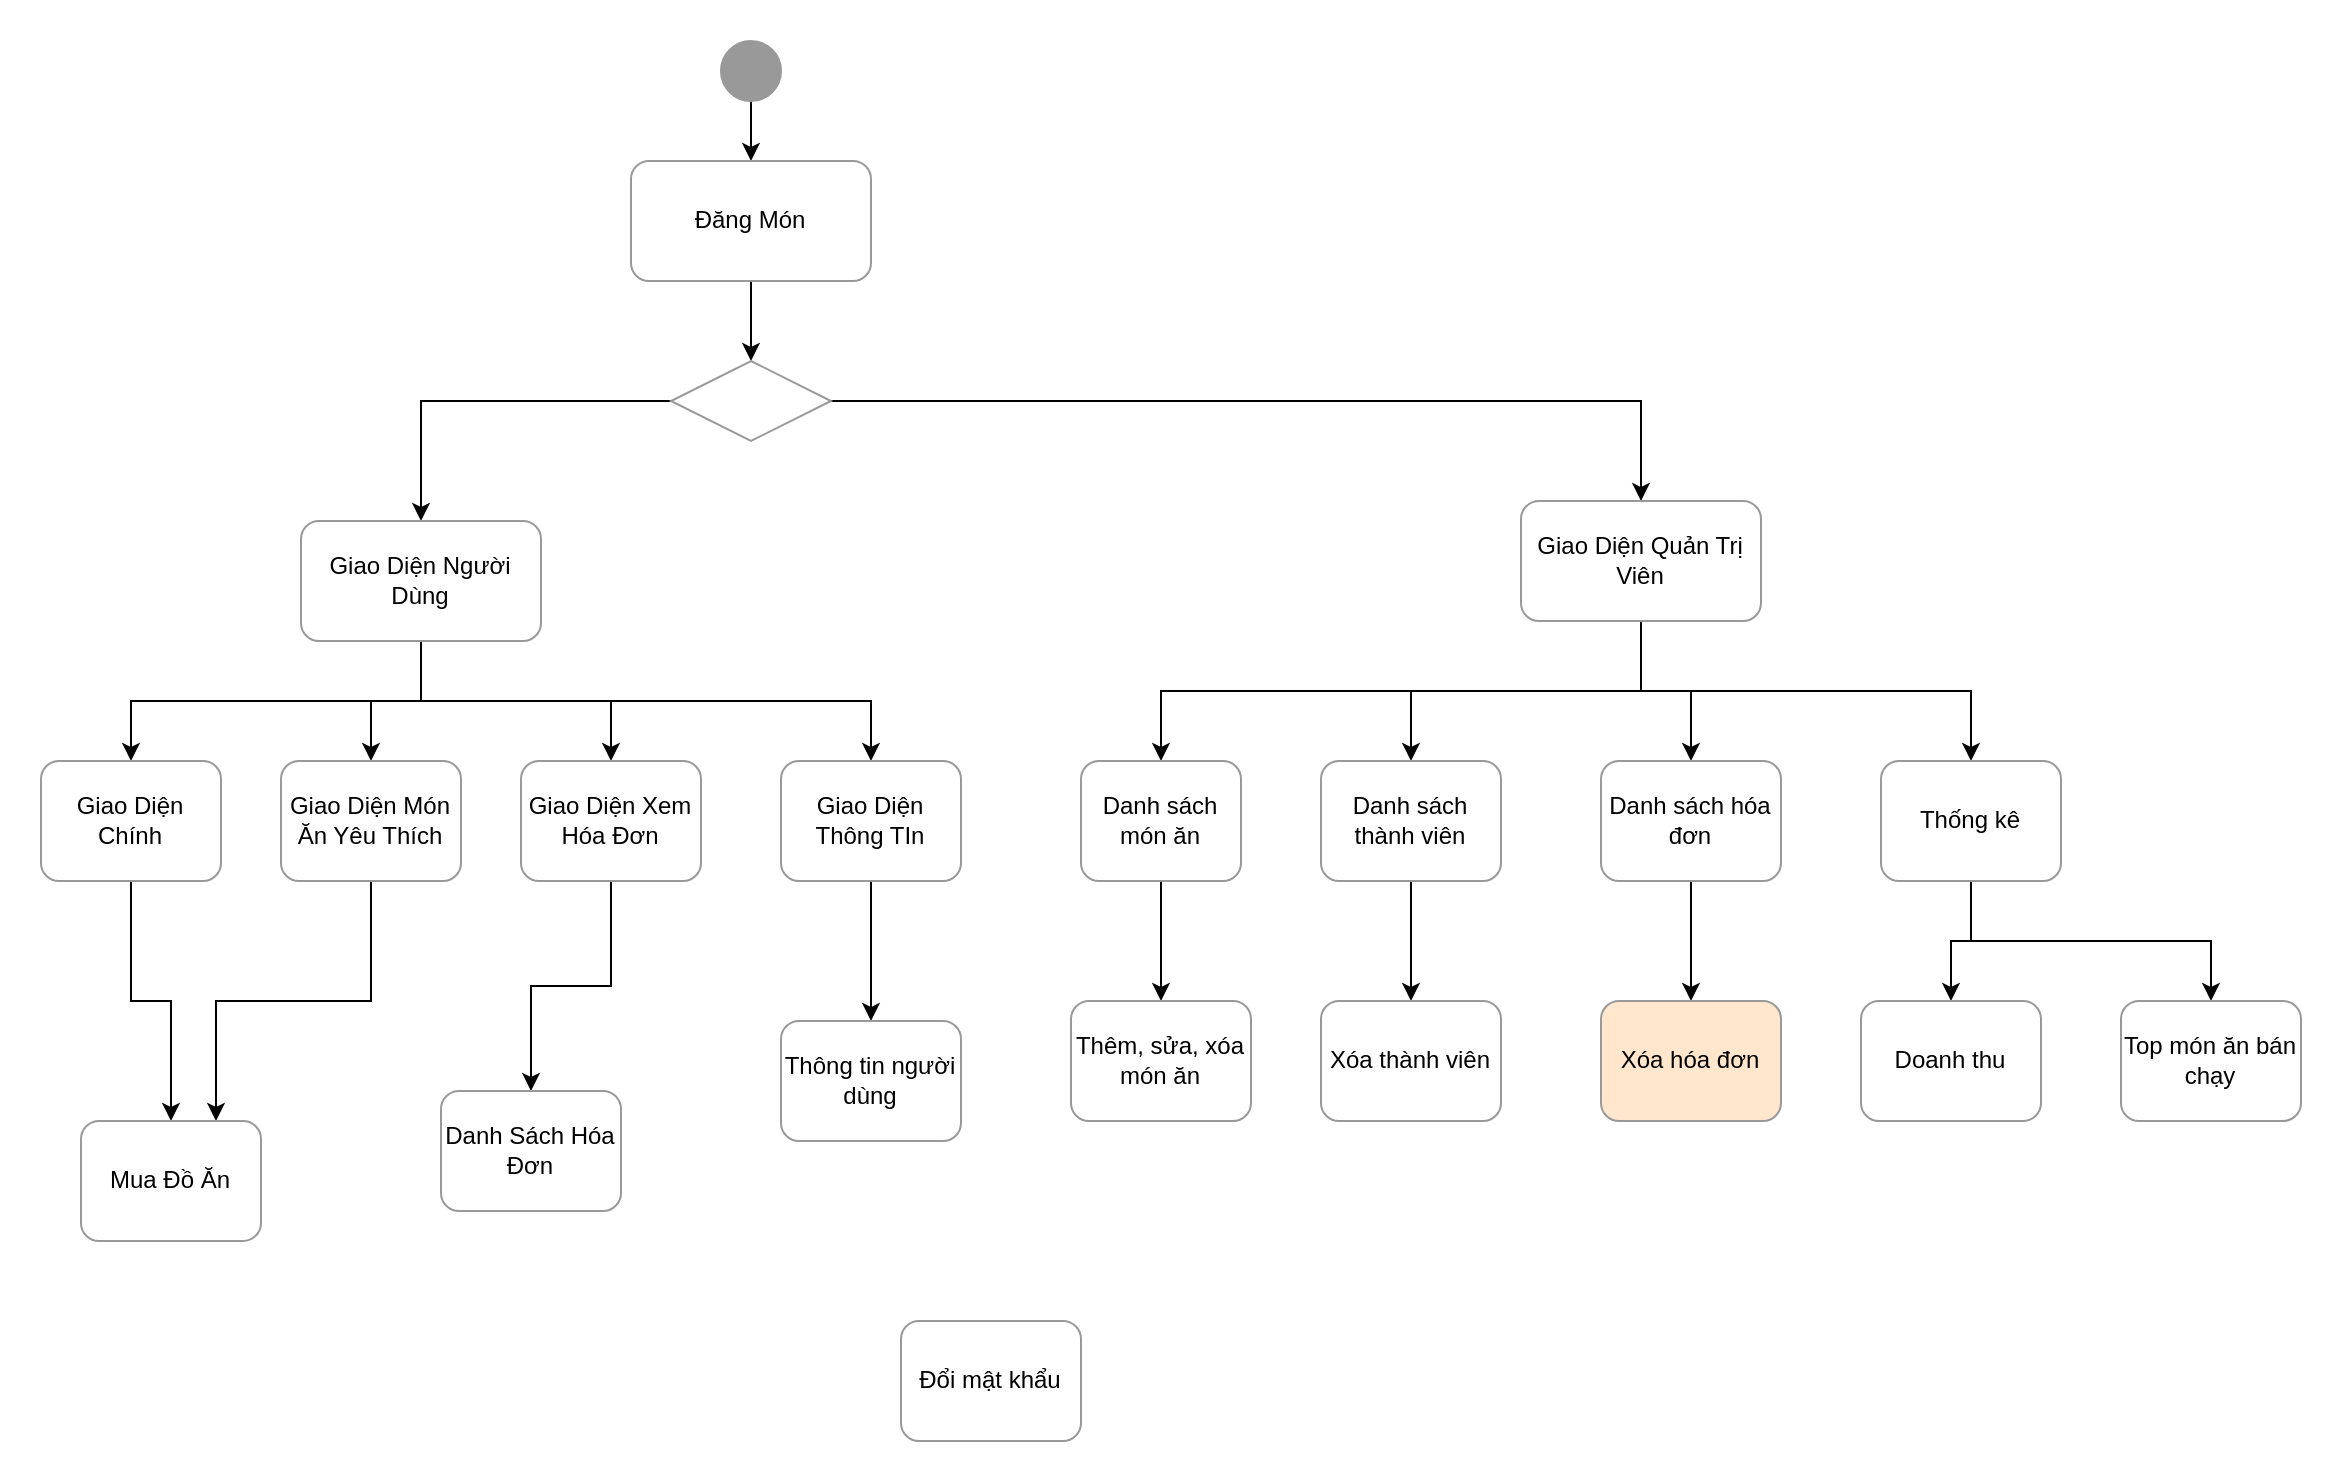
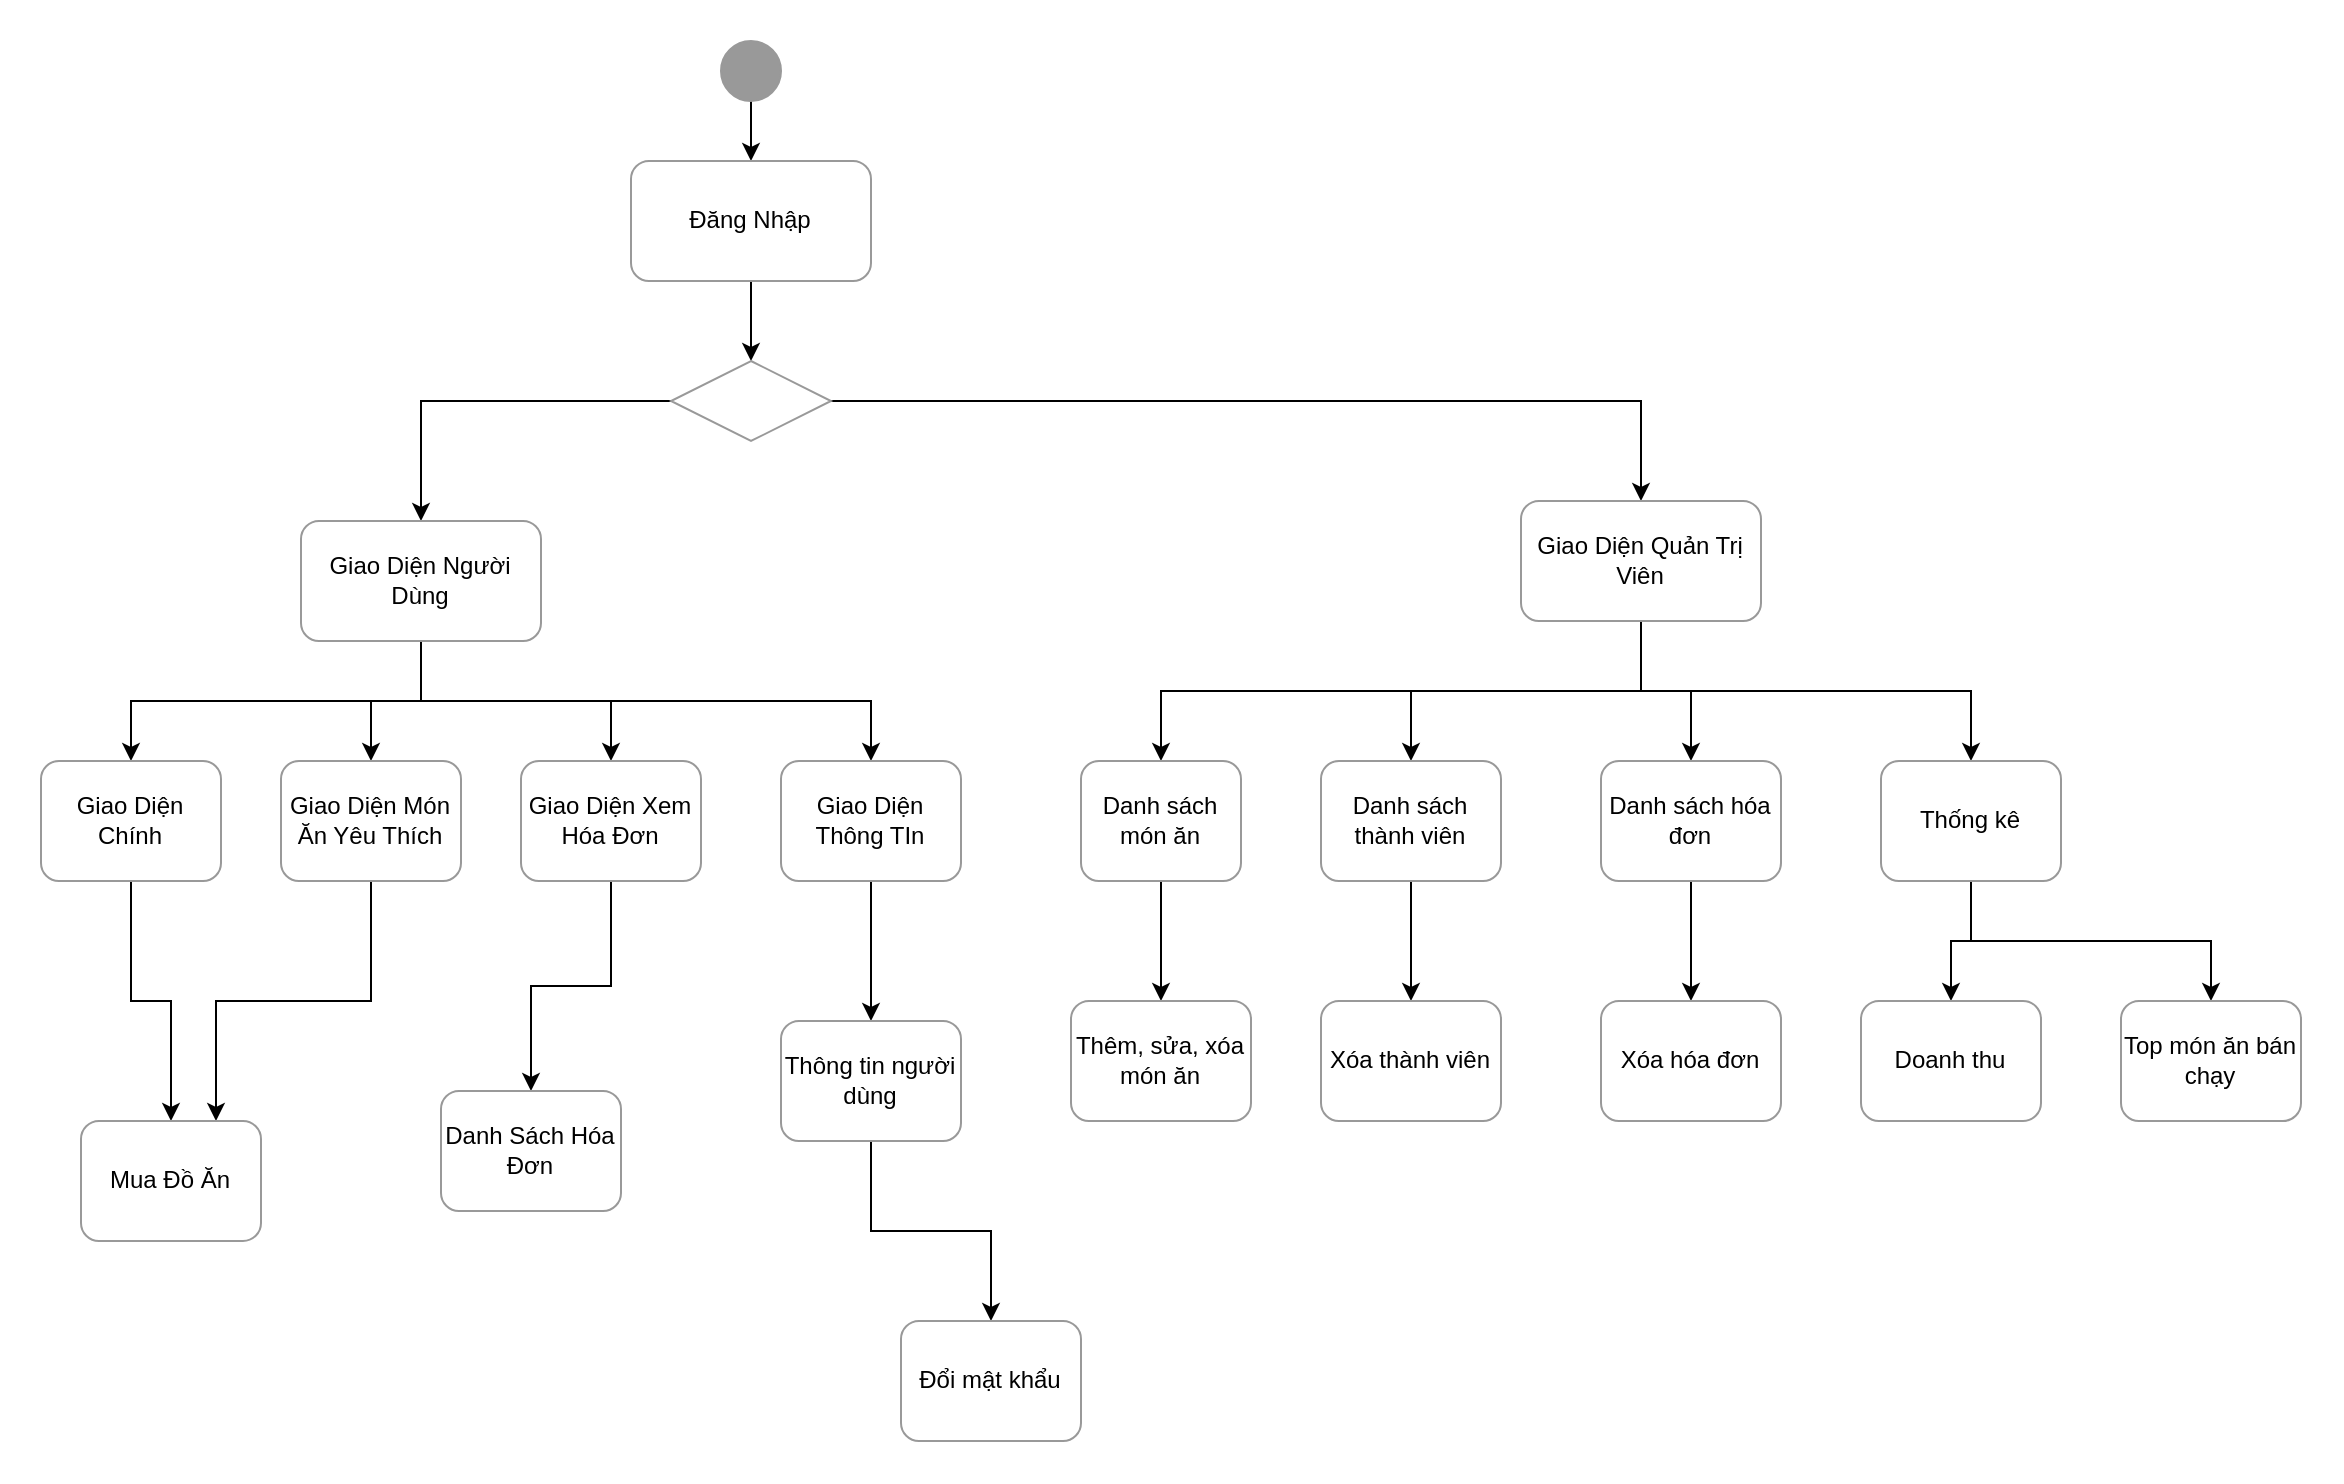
(751, 221) -> (751, 221)
(1691, 1061) -> (1691, 1061)
none -> (924, 1231)
